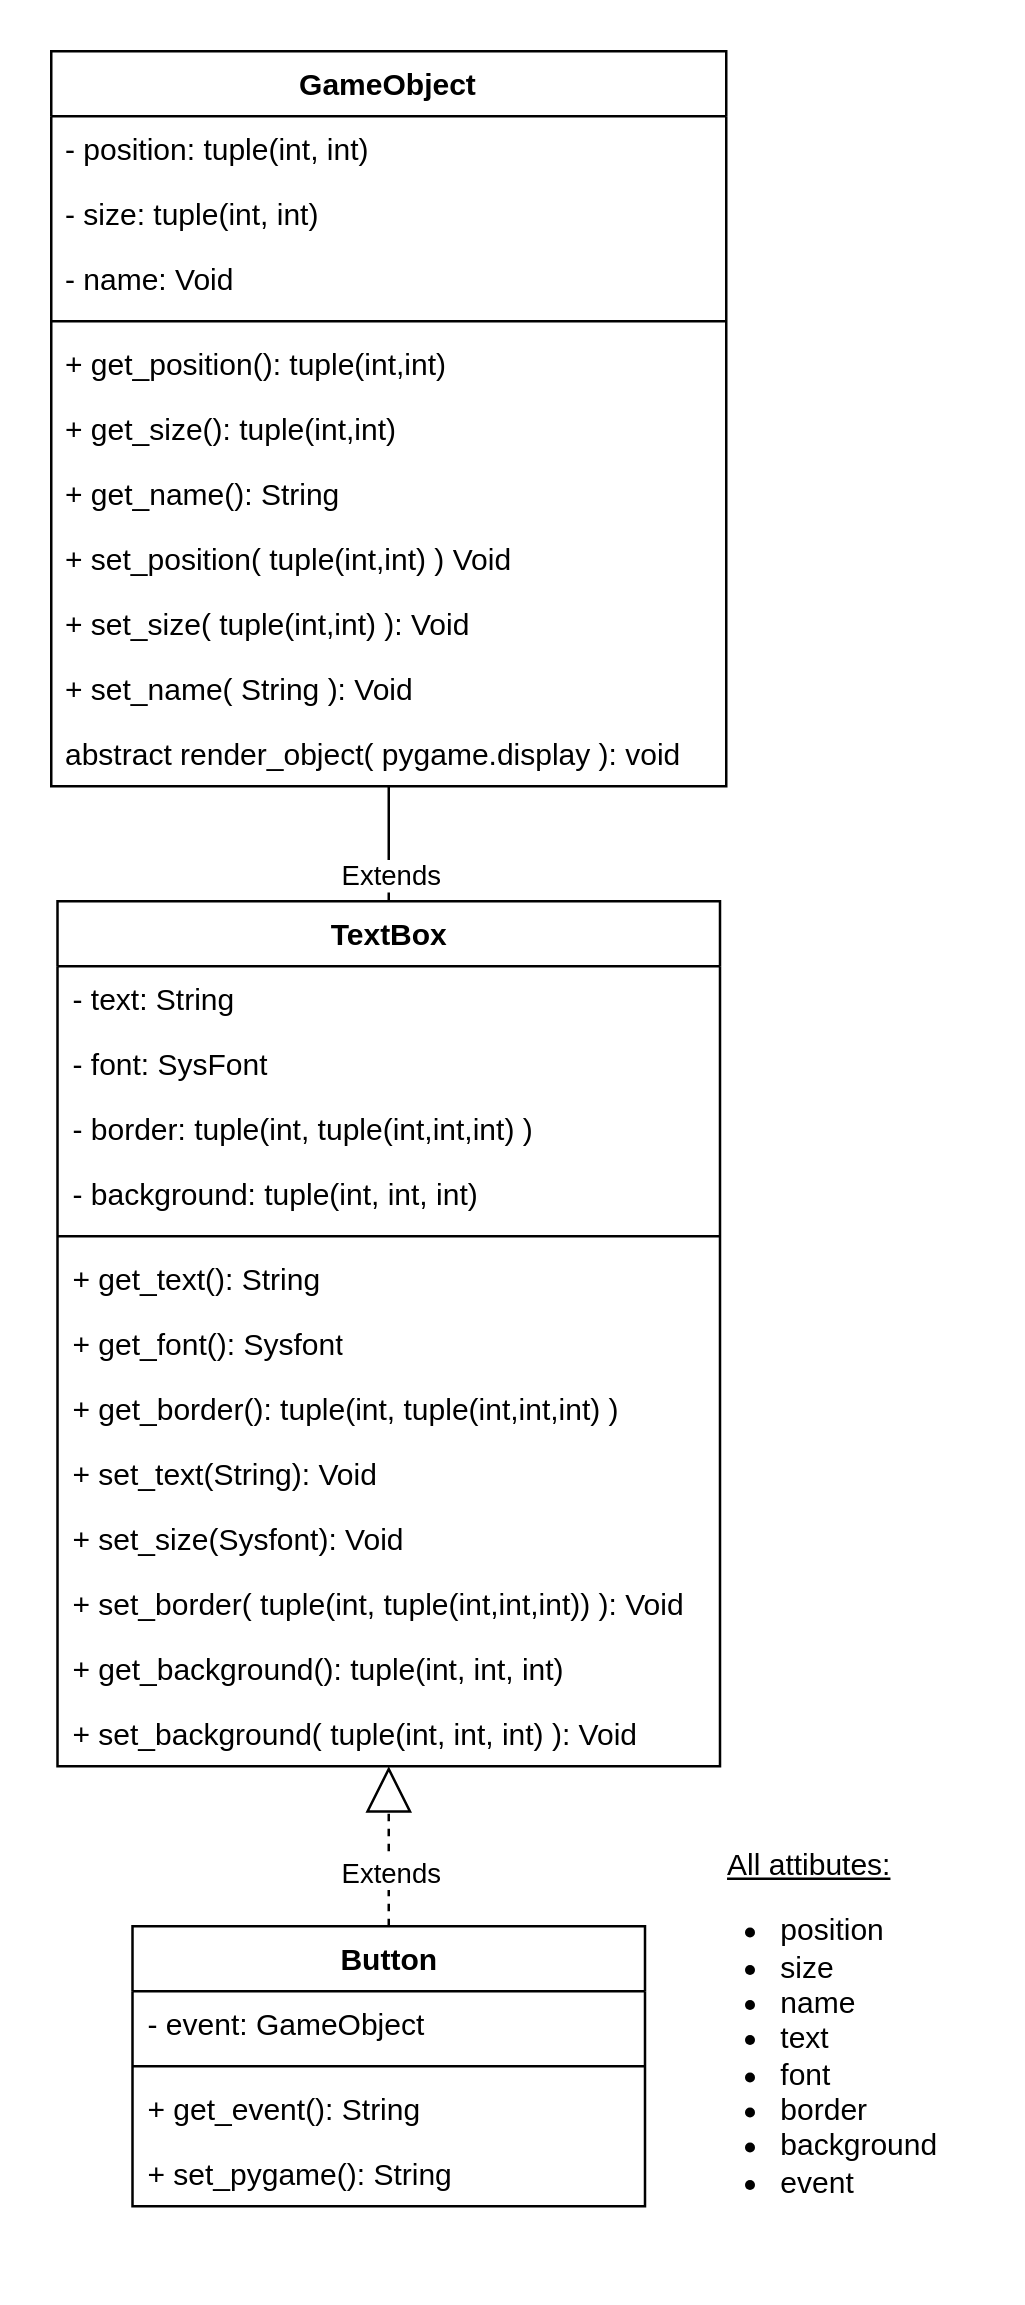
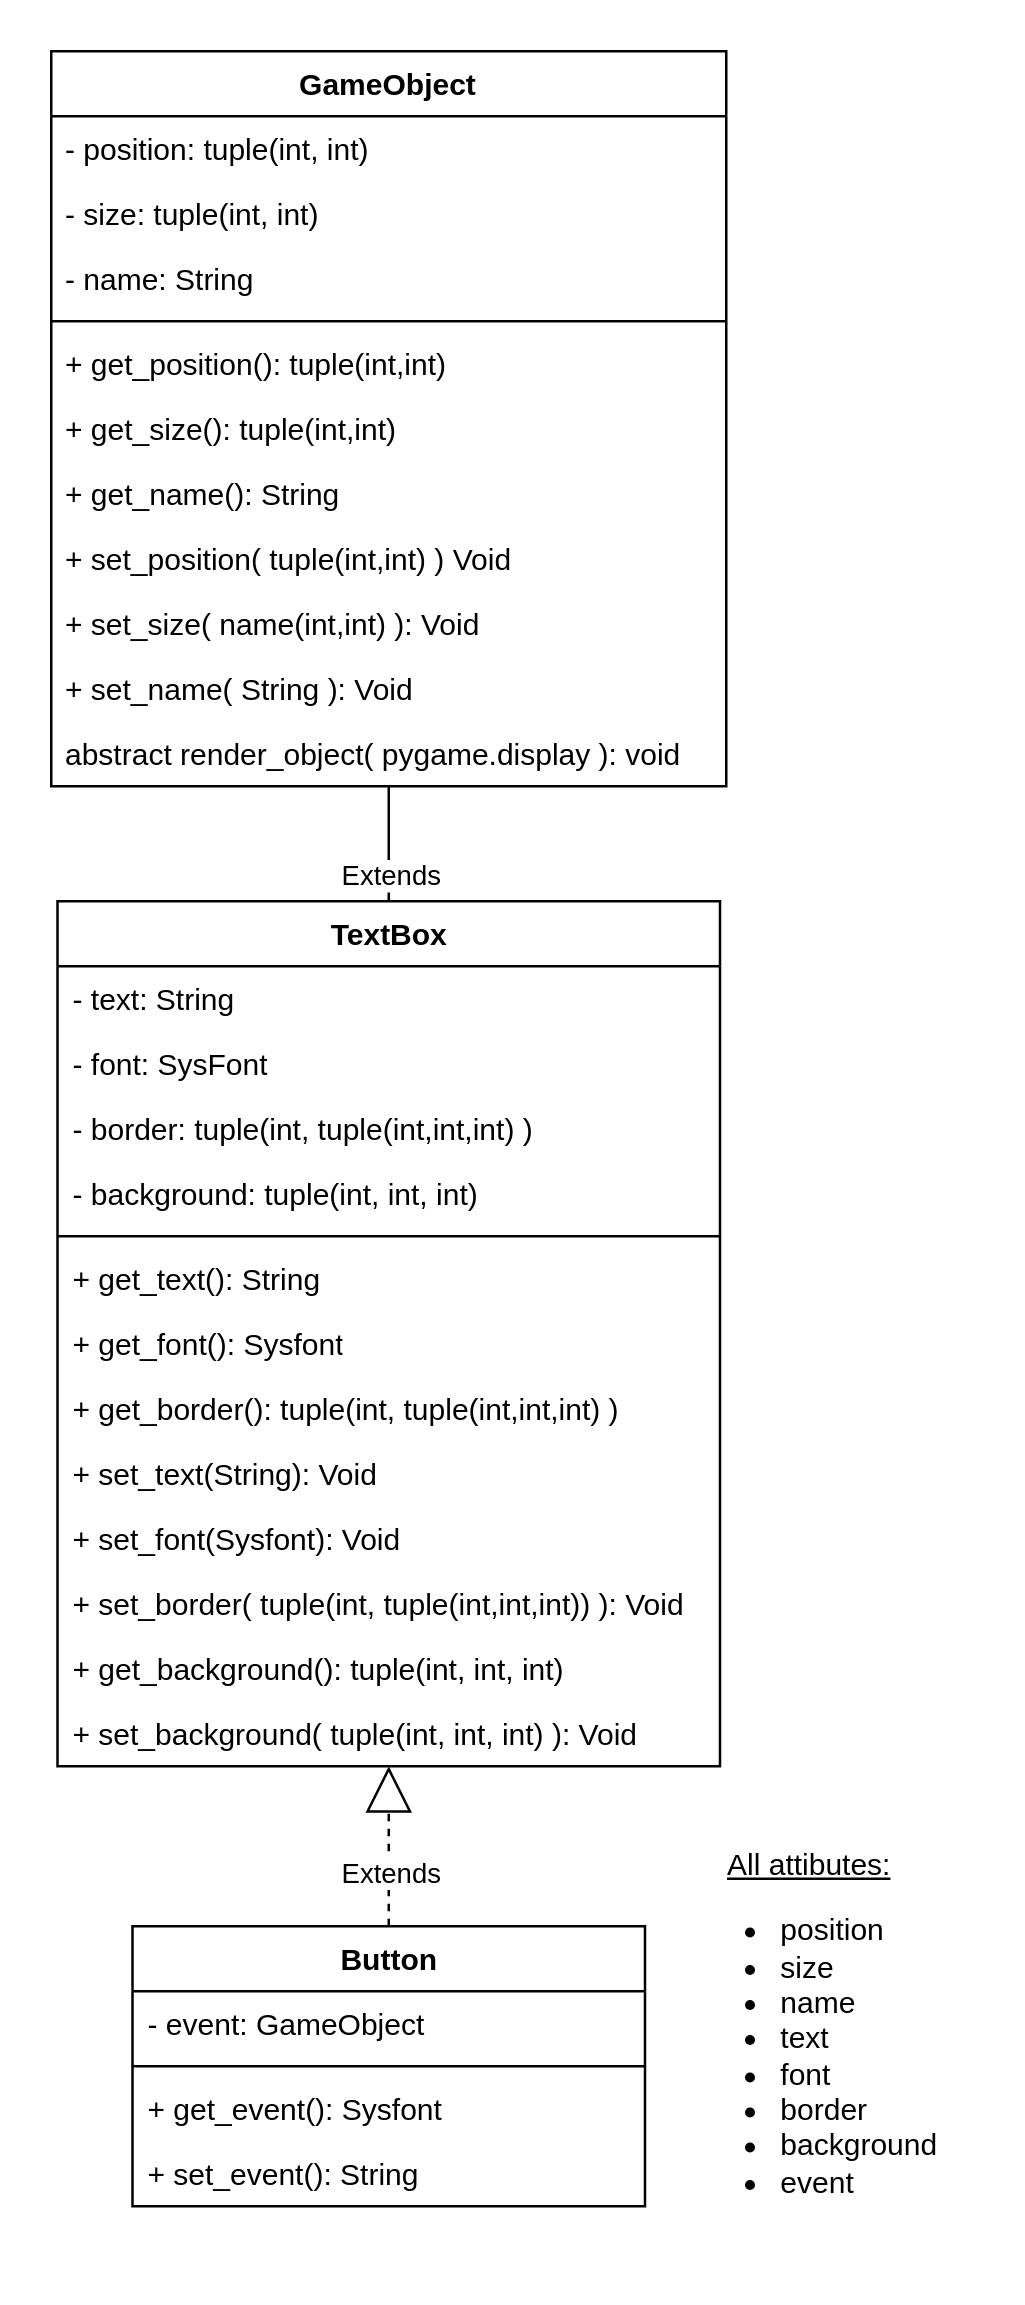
(151, 282) -> (168, 282)
(309, 627) -> (304, 627)
(264, 1542) -> (268, 1542)
(310, 2112) -> (322, 2112)
(318, 2177) -> (310, 2177)
